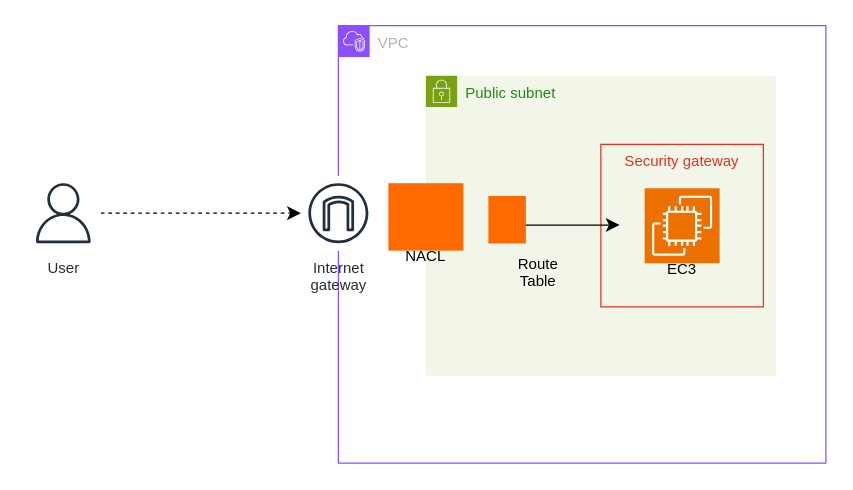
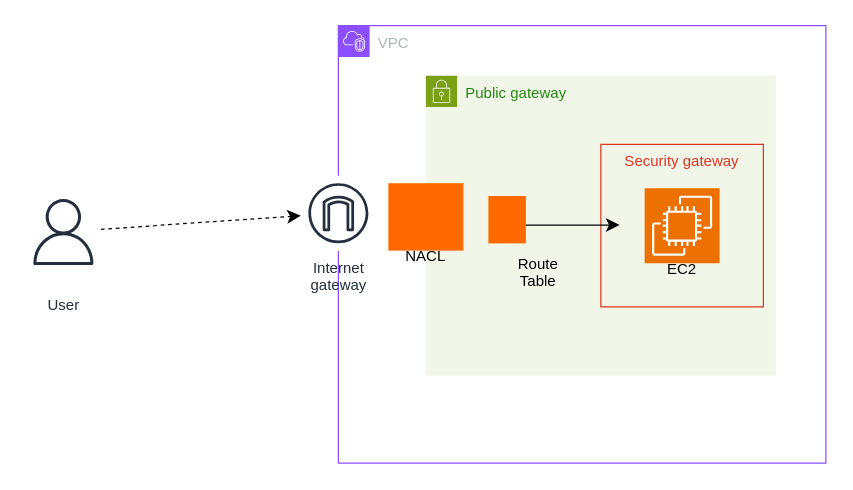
(514, 93) -> (519, 93)
(63, 213) -> (63, 232)
(682, 269) -> (682, 269)
